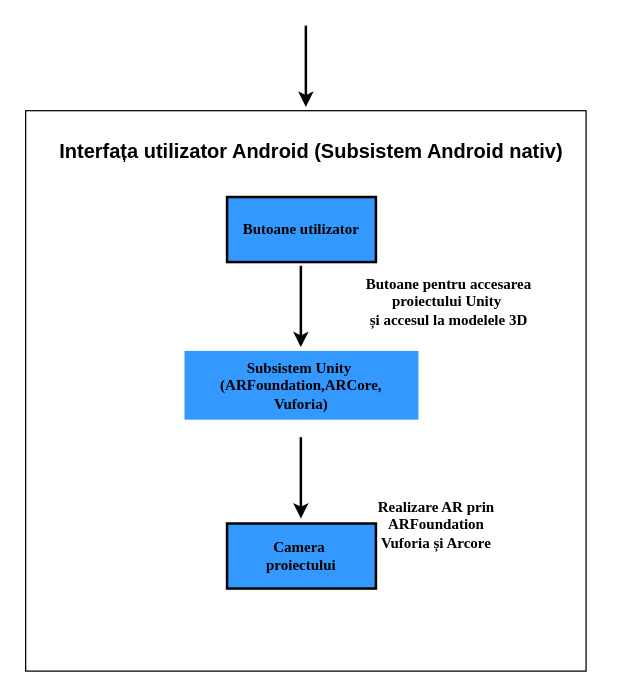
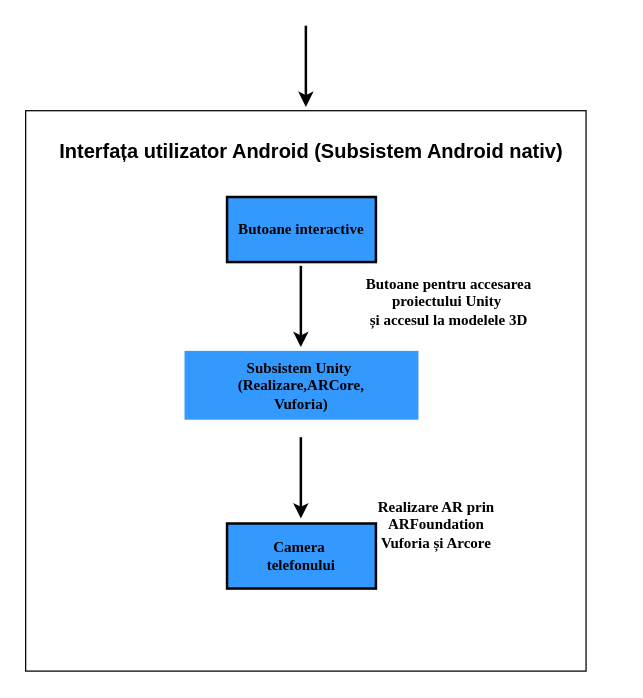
(301, 229) -> (301, 229)
(301, 386) -> (301, 386)
(301, 556) -> (301, 556)
